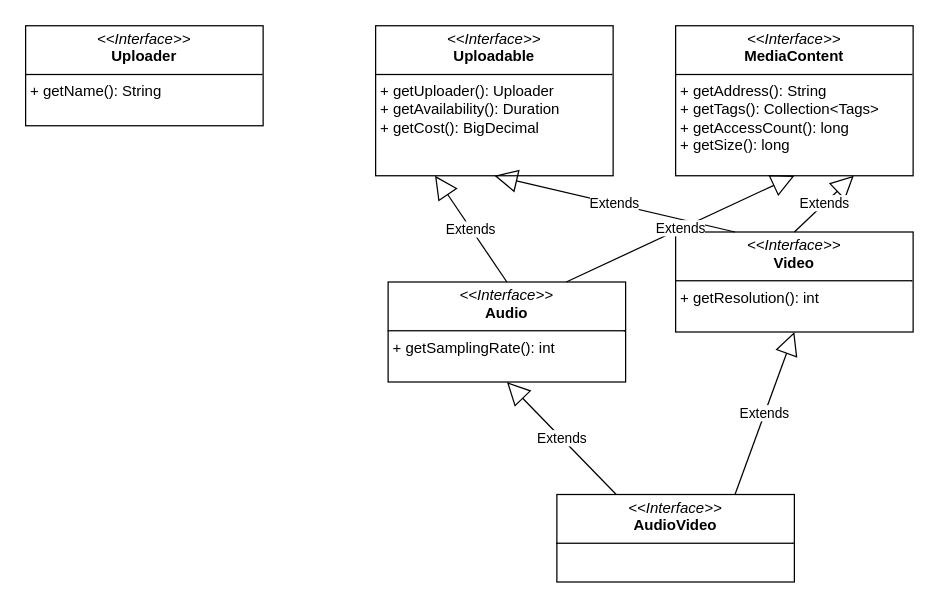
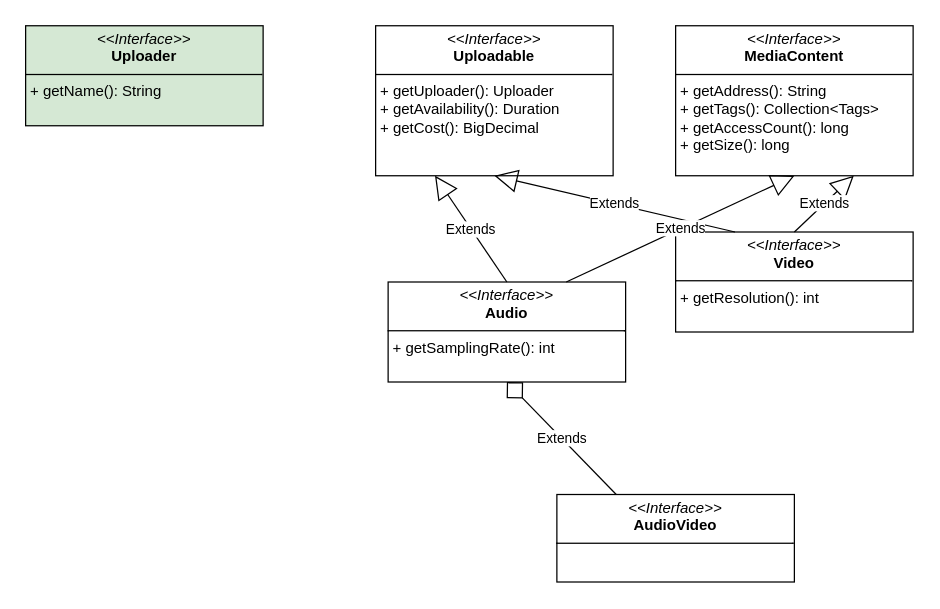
(144, 76) -> (144, 76)
(523, 399) -> (523, 398)
(761, 424) -> none
